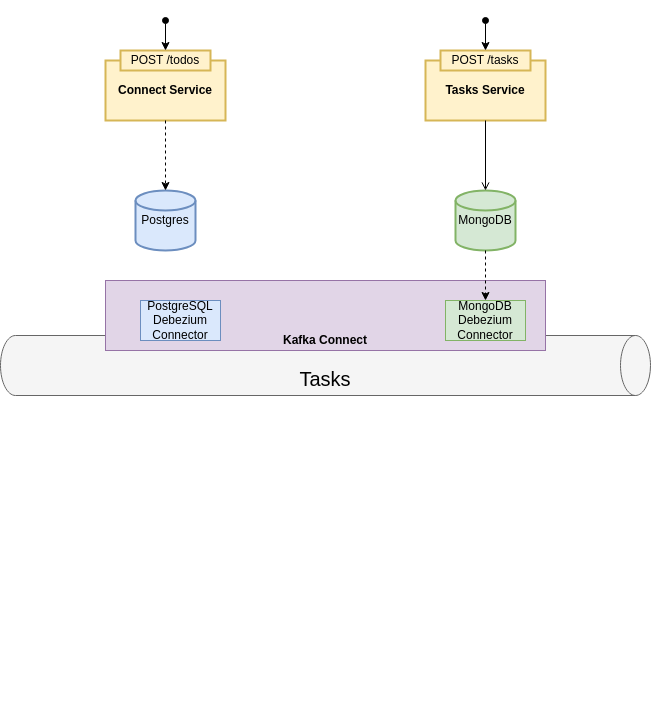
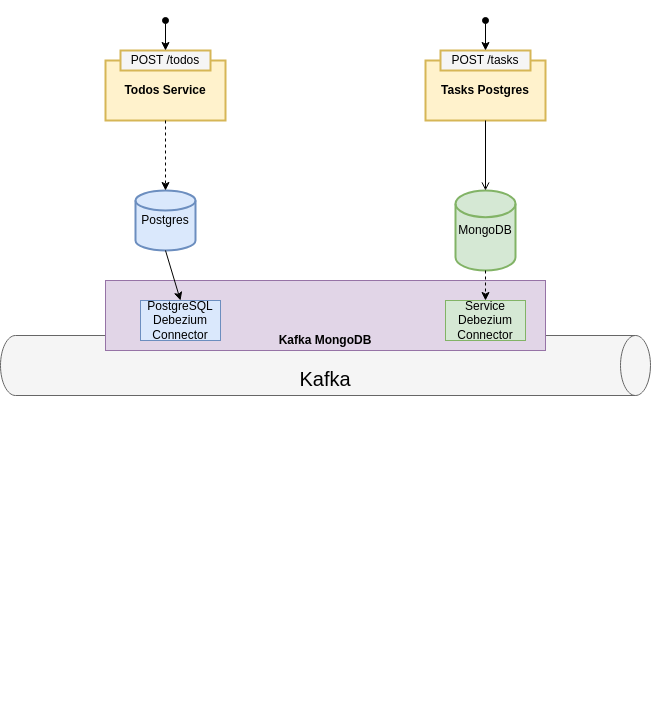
(166, 61) -> (166, 61)
(486, 61) -> (486, 61)
(166, 91) -> (166, 91)
(486, 91) -> (486, 91)
(486, 221) -> (486, 231)
none -> (172, 272)
(486, 321) -> (486, 321)
(326, 341) -> (326, 341)
(326, 379) -> (326, 379)
